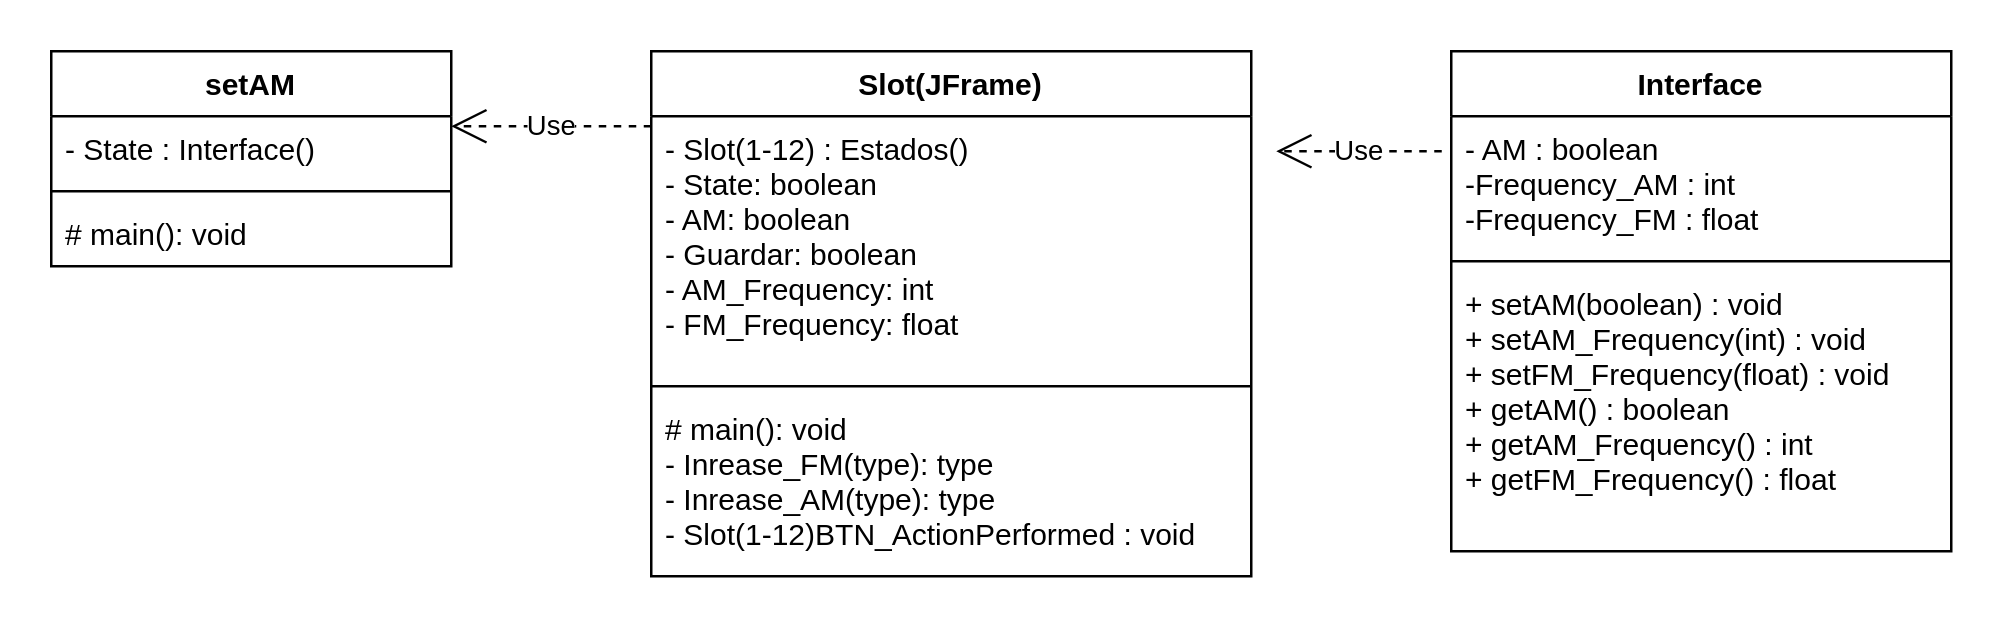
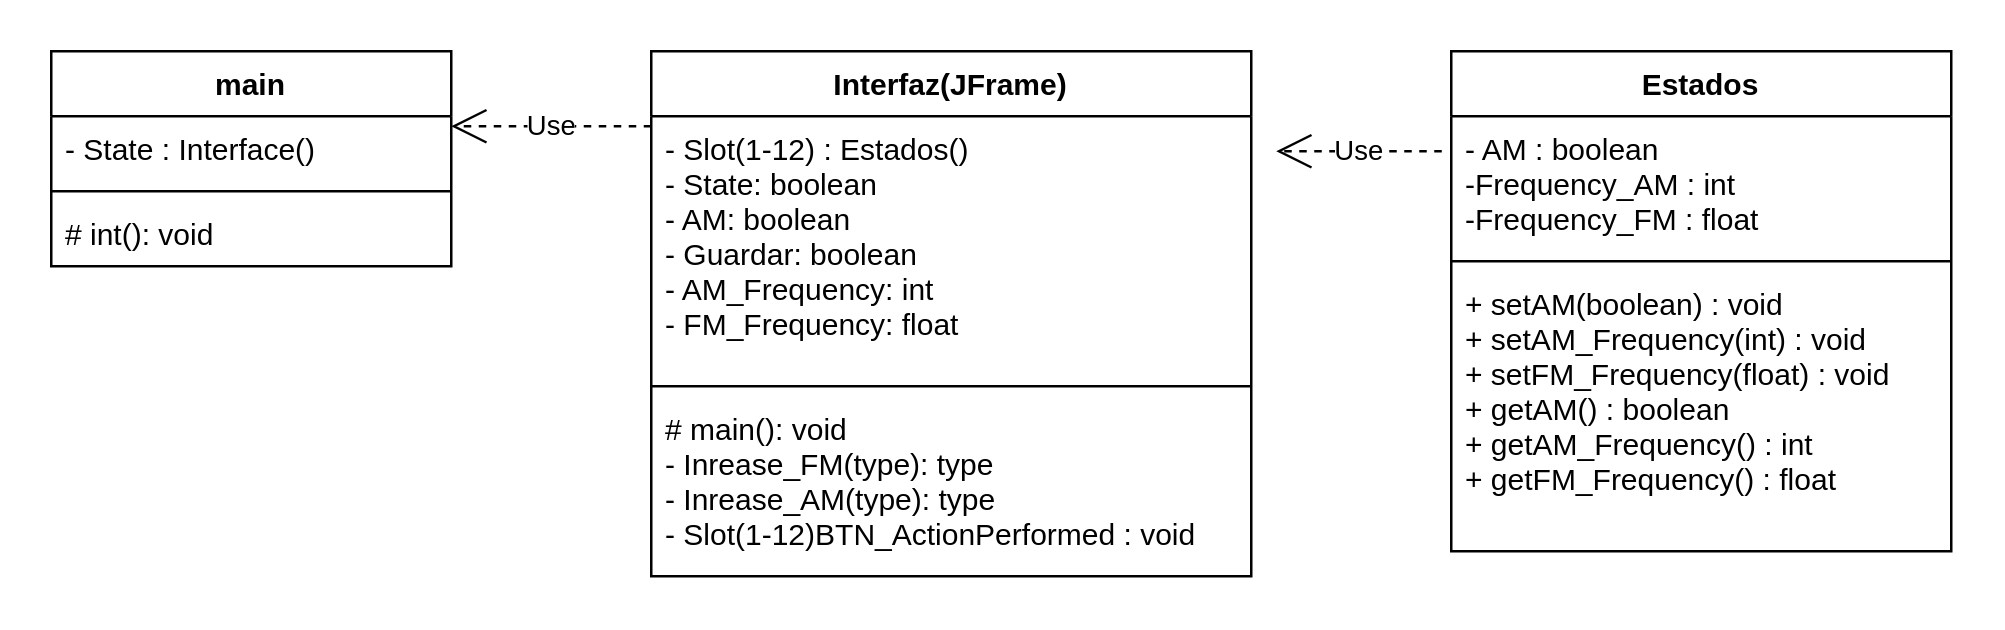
(250, 85) -> (250, 85)
(950, 85) -> (950, 85)
(1700, 85) -> (1700, 85)
(163, 235) -> (155, 235)
